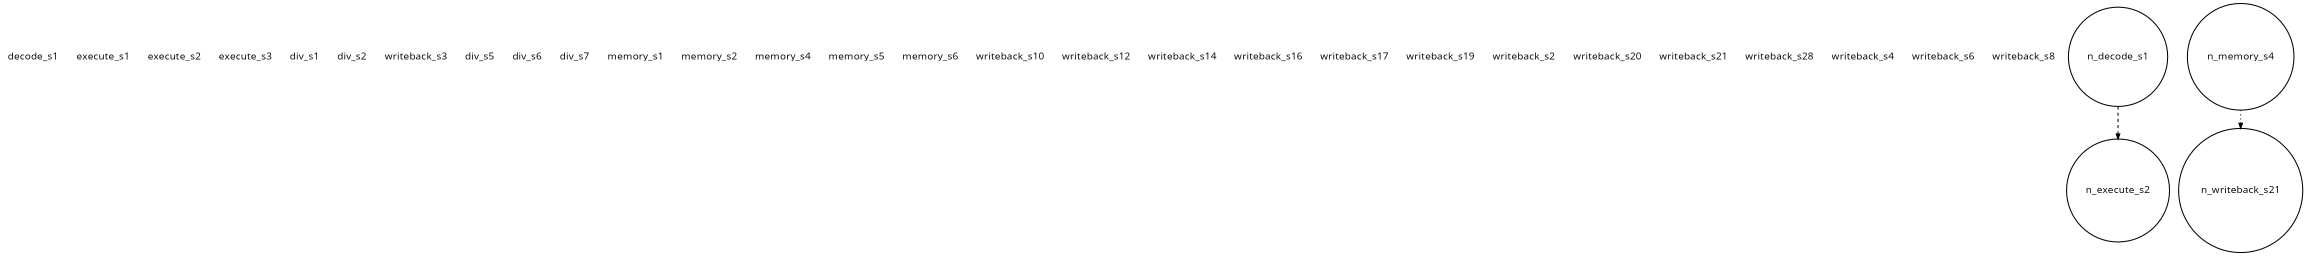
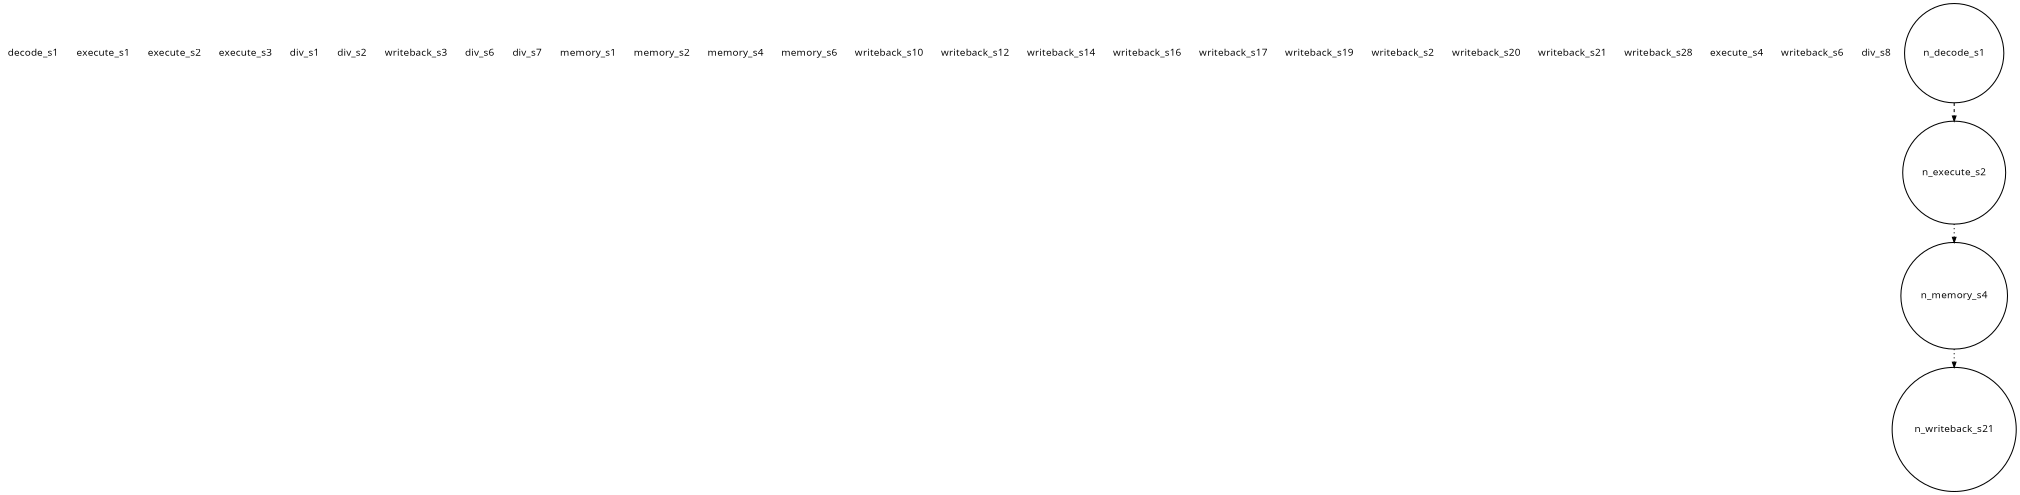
(480, 57) -> none
(857, 57) -> none
(1863, 57) -> (1737, 53)
(2024, 57) -> (1876, 53)
none -> (1954, 231)
